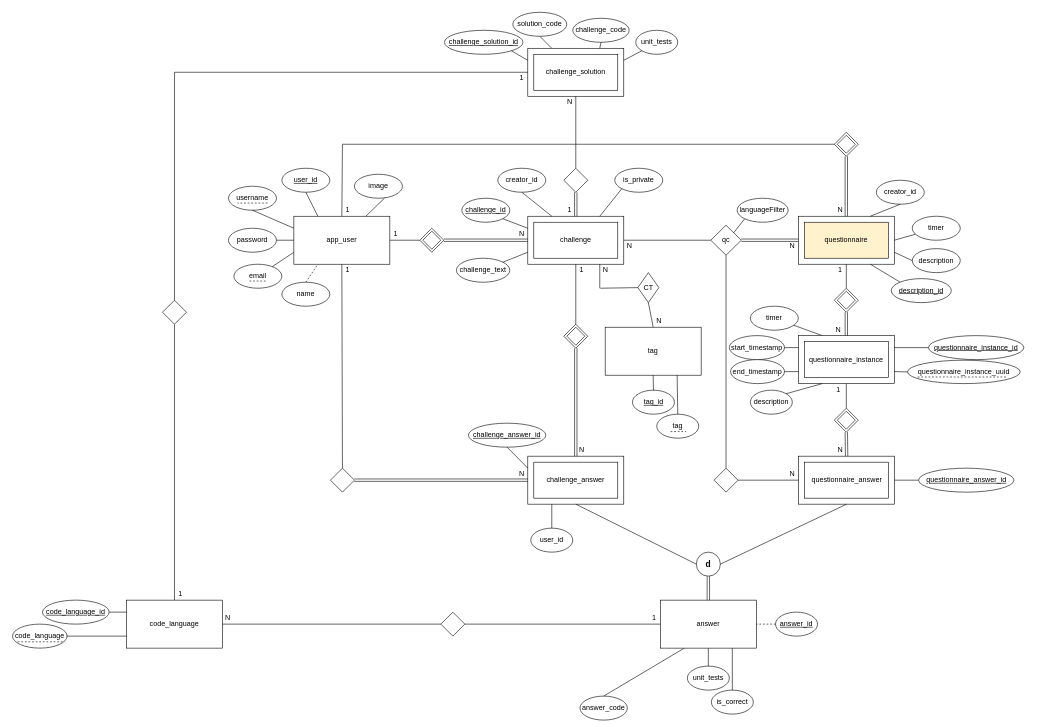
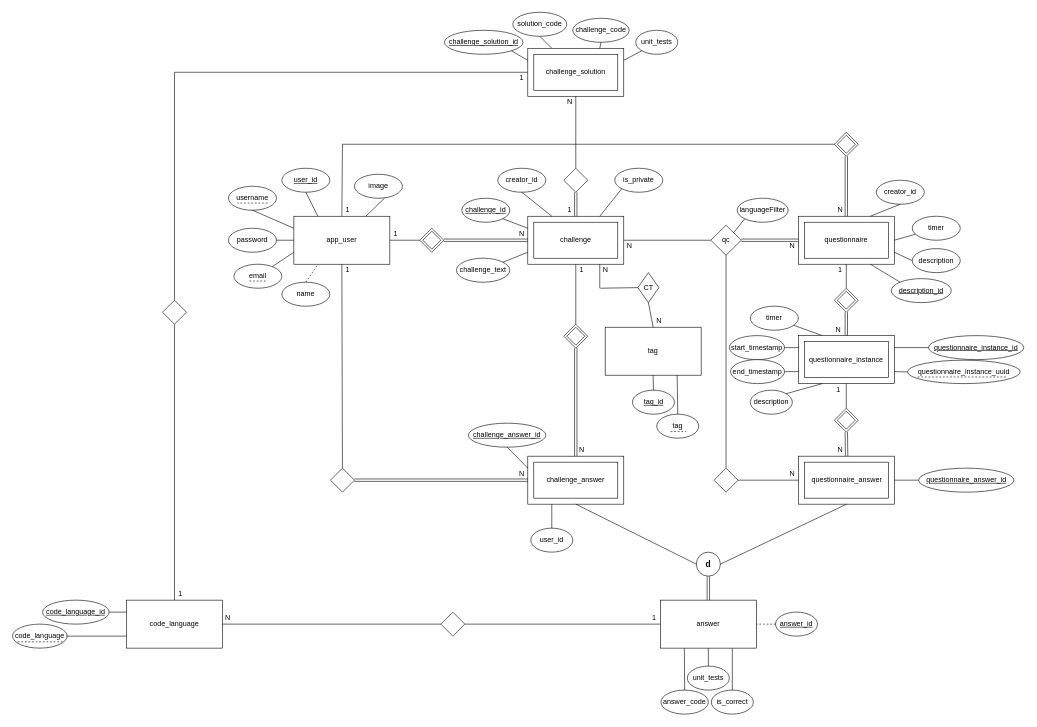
(846, 240) -> (846, 240)
(604, 708) -> (685, 702)
